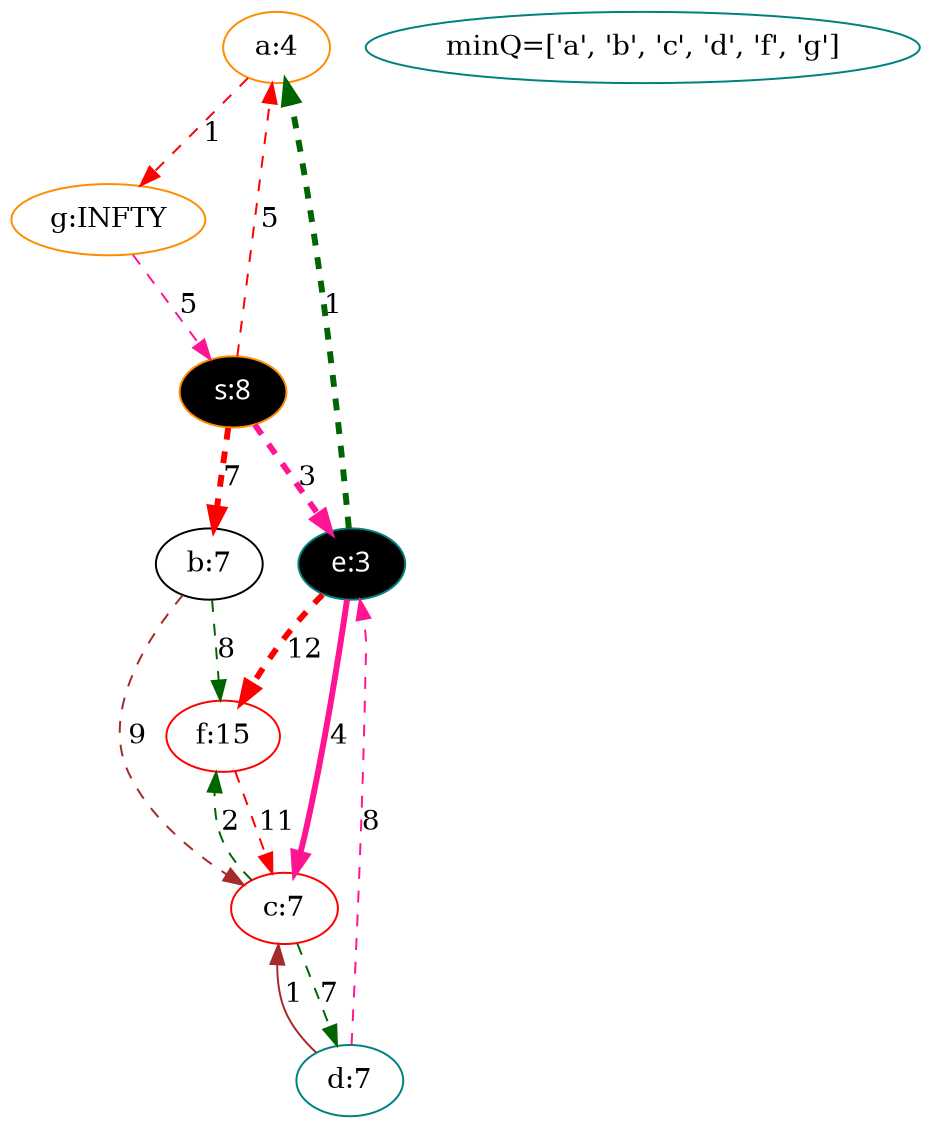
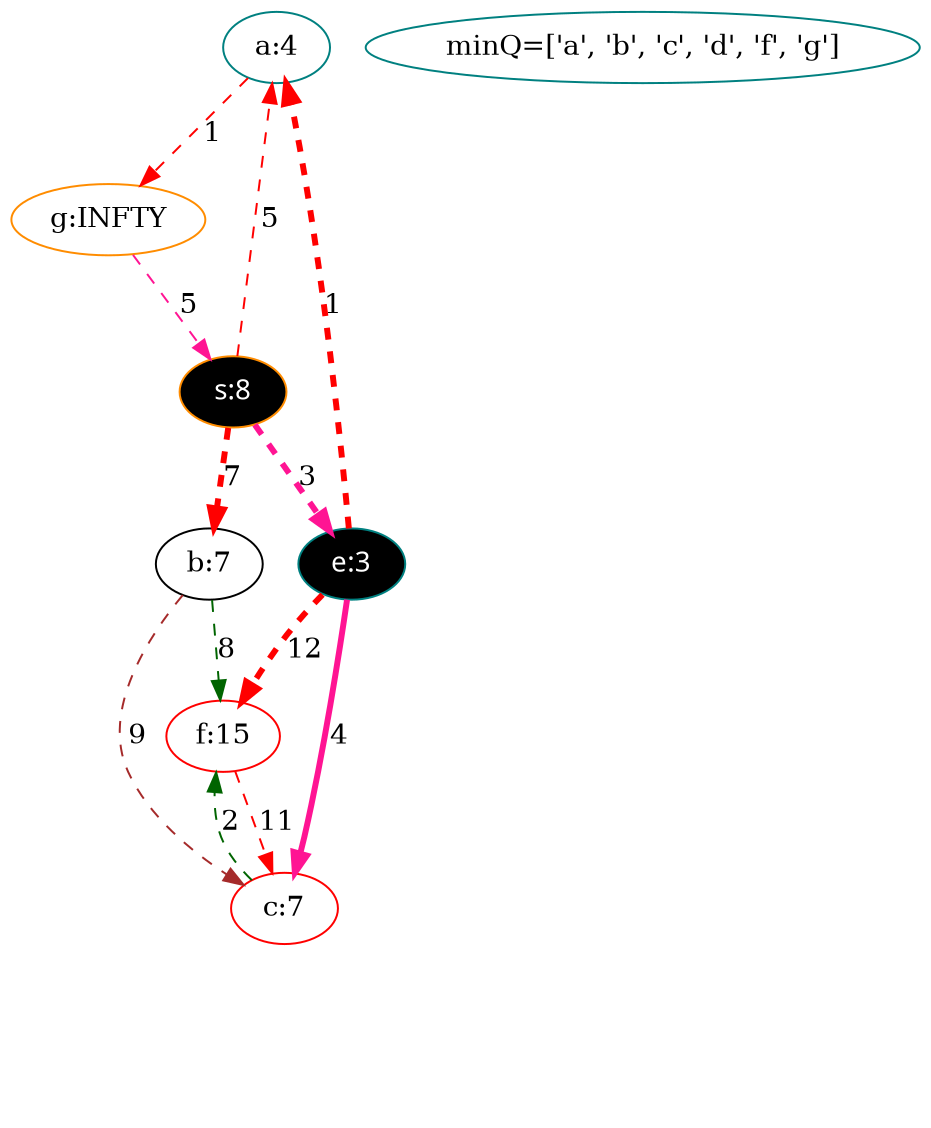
(277, 48) -> (277, 48)
(325, 315) -> (325, 315)
(350, 1081) -> none
